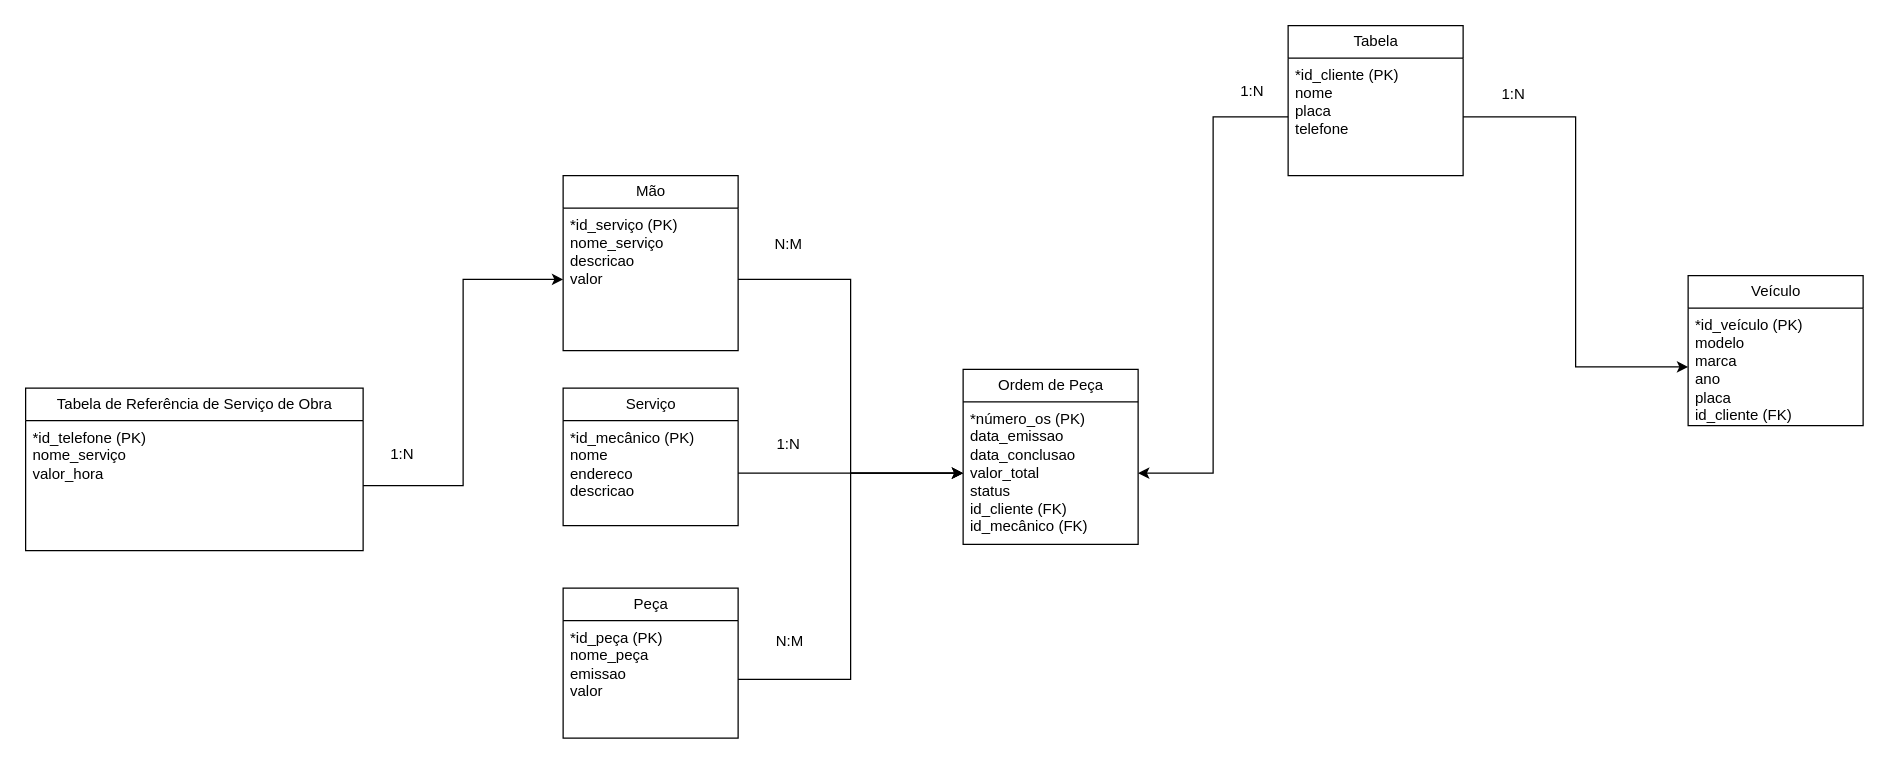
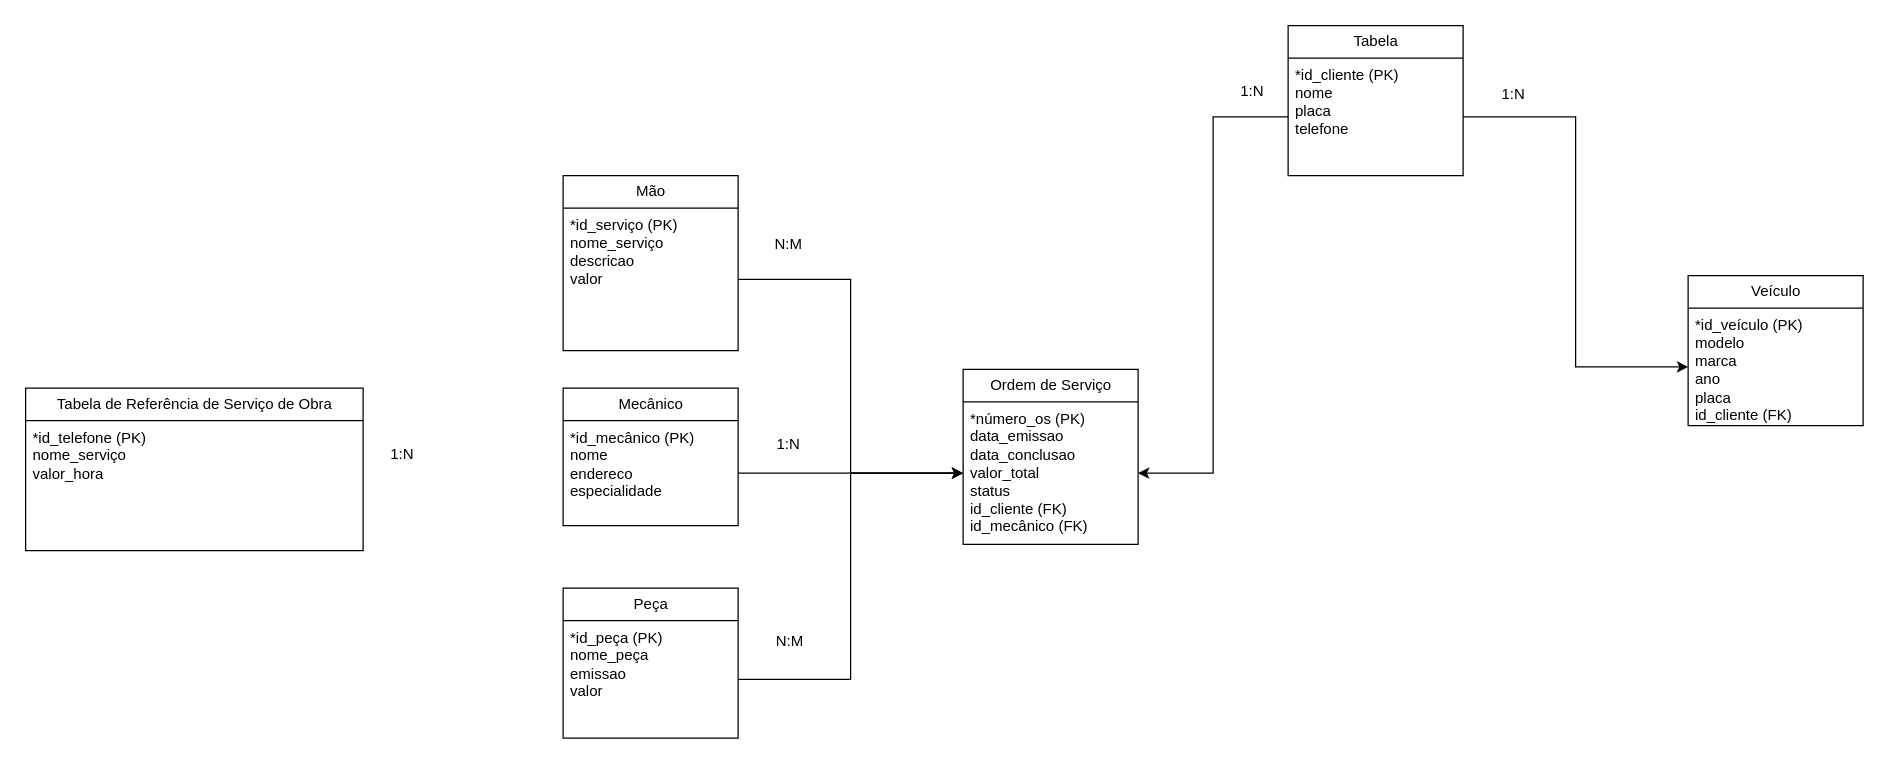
(1051, 386) -> (1051, 386)
(463, 387) -> none
(651, 404) -> (651, 404)
(636, 465) -> (636, 465)
